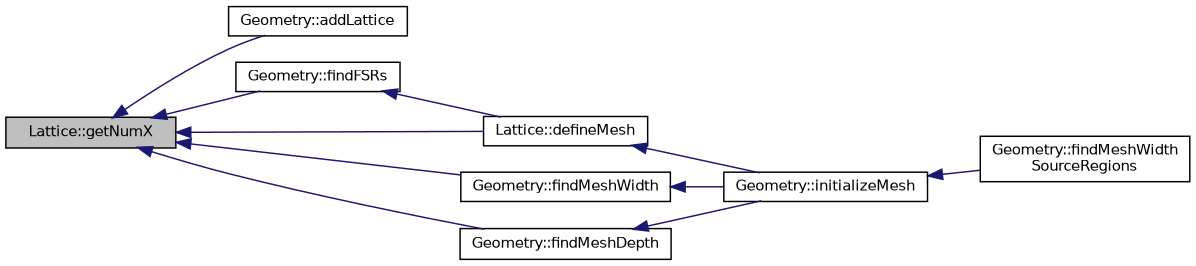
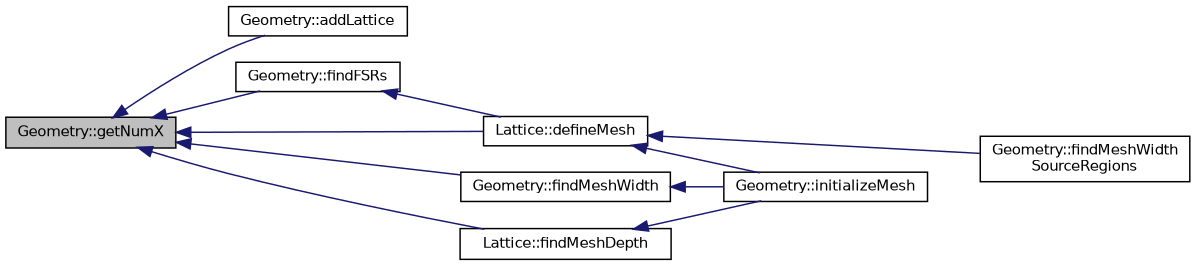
(91, 133) -> (91, 133)
(961, 172) -> (821, 145)
(566, 244) -> (566, 244)
